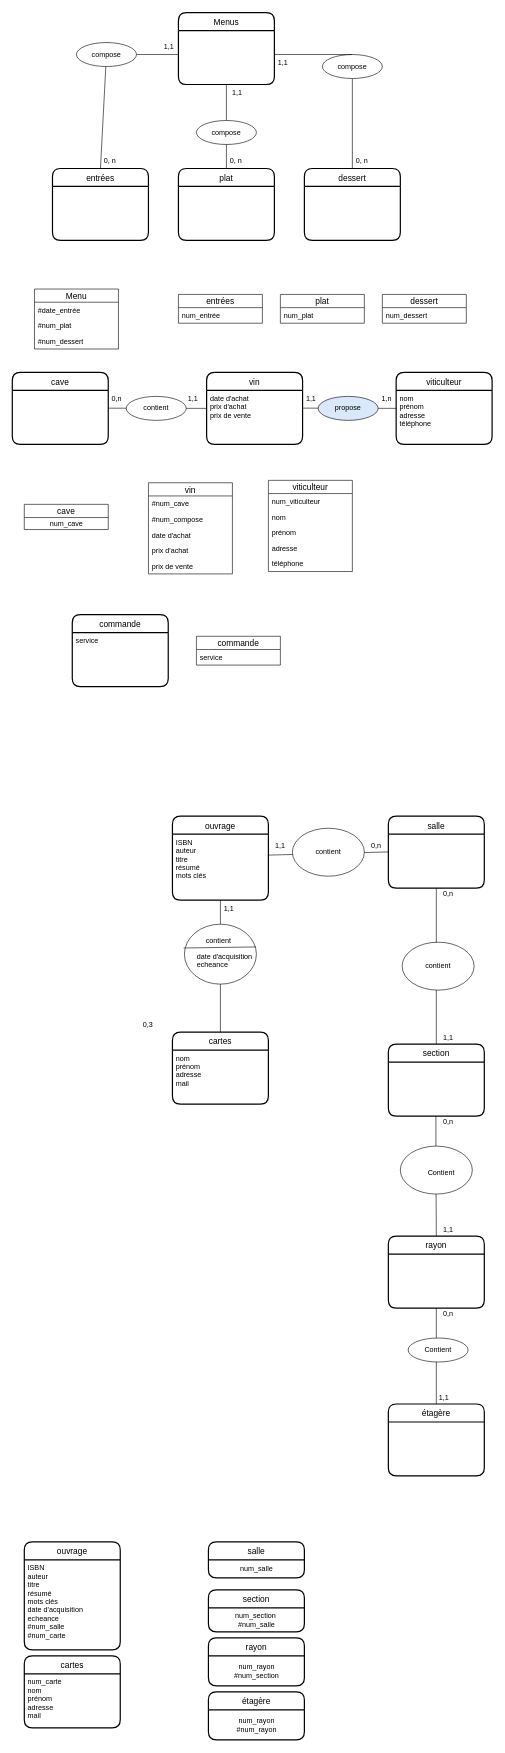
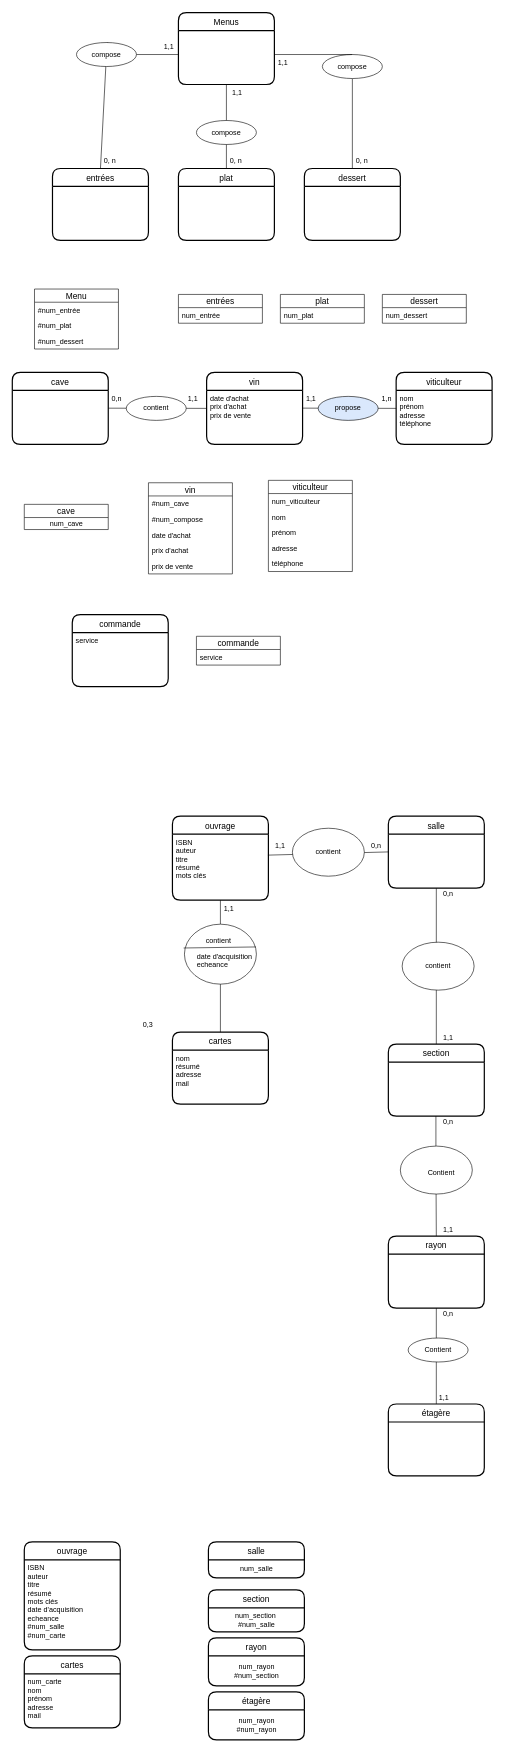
(62, 310) -> (60, 310)
(182, 1058) -> (182, 1058)
